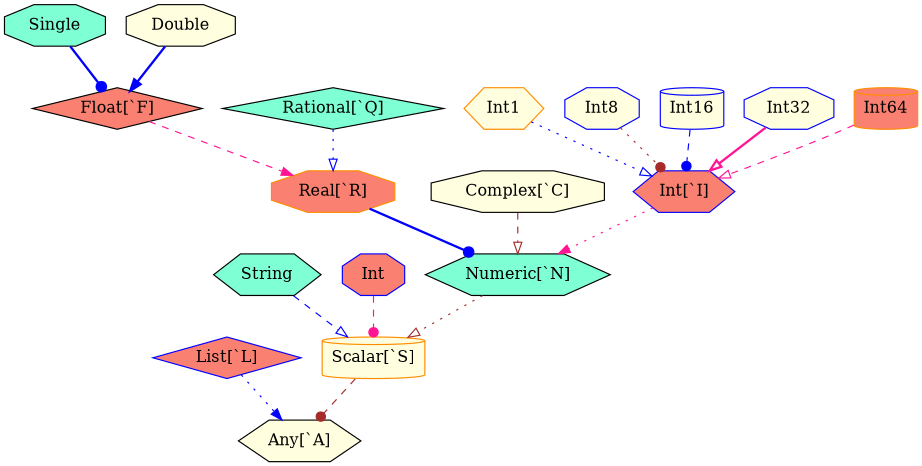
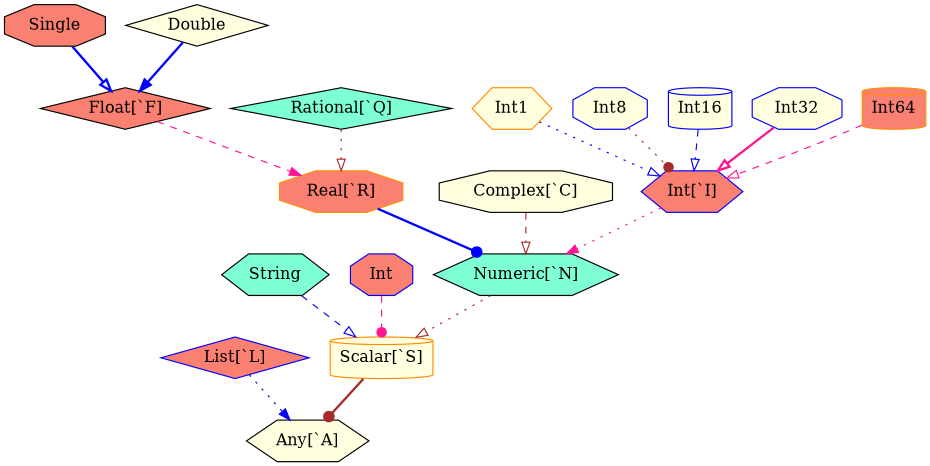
(55, 25) -> (55, 25)
(181, 25) -> (197, 25)
(84, 65) -> (88, 64)
(333, 144) -> (341, 144)
(688, 146) -> (697, 144)
(340, 396) -> (348, 396)
